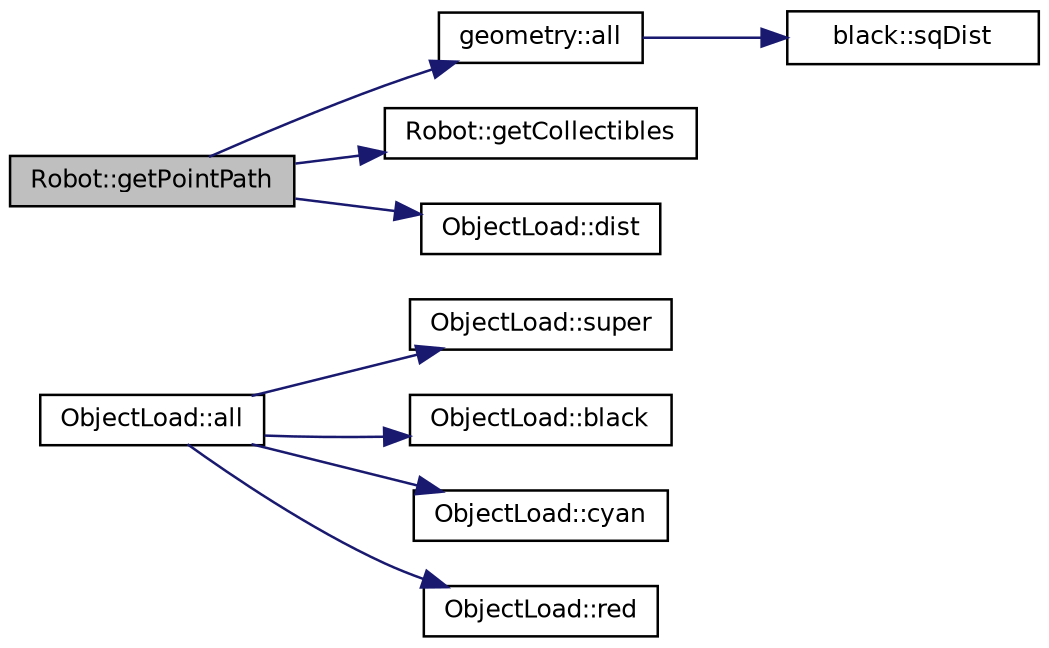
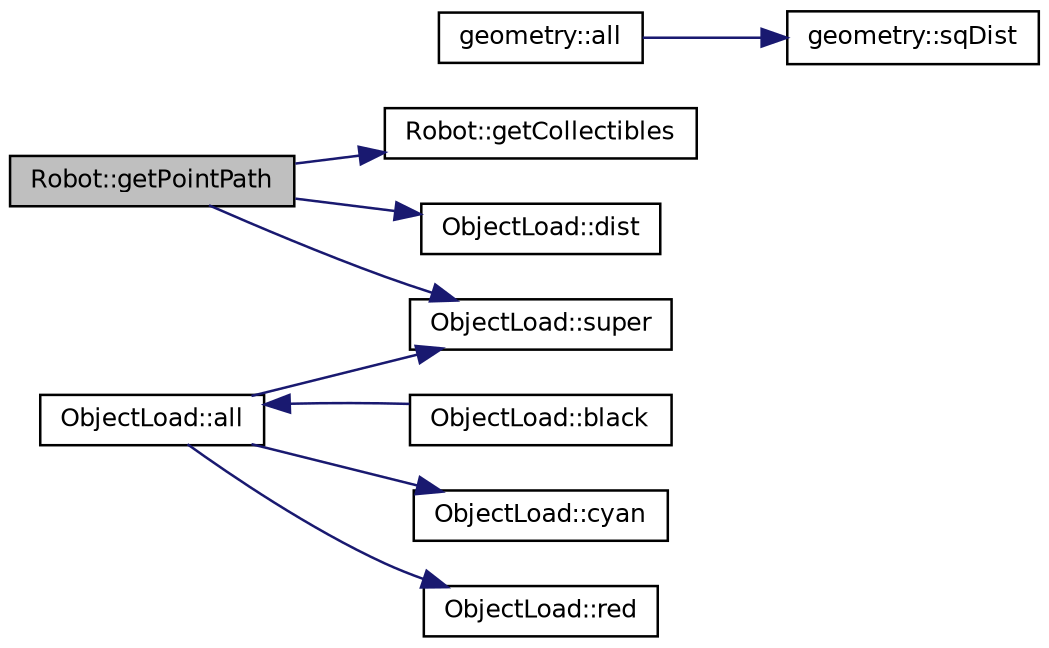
(913, 38) -> (913, 38)
(319, 111) -> (319, 252)
(324, 437) -> (350, 403)
